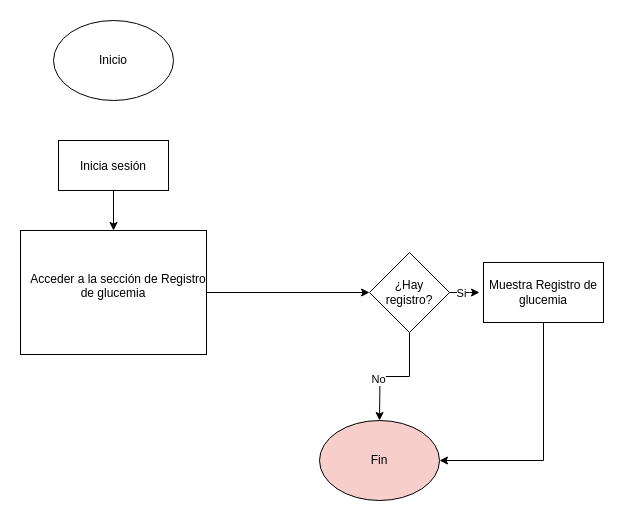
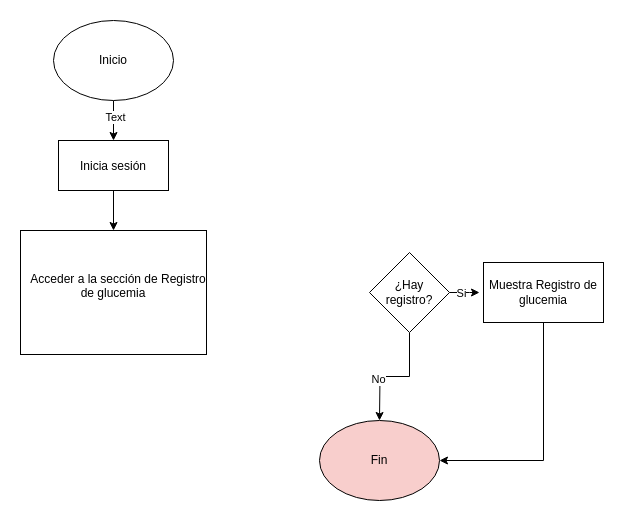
none -> (114, 117)
(285, 293) -> none
